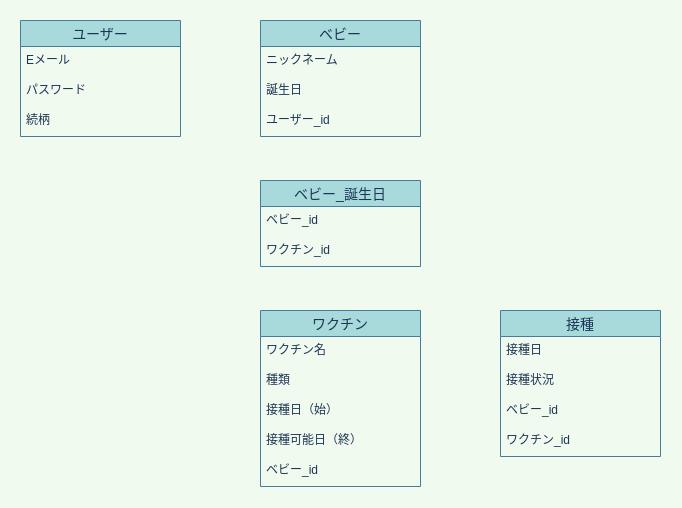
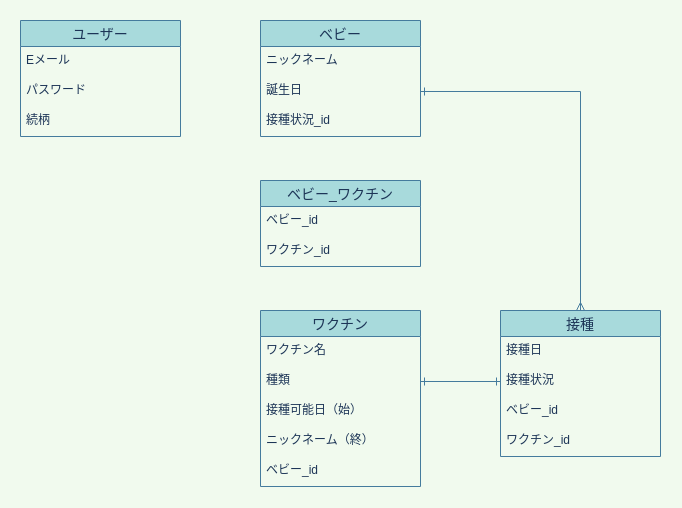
(299, 120) -> (299, 120)
none -> (581, 122)
(340, 194) -> (340, 194)
none -> (460, 382)
(302, 410) -> (314, 410)
(314, 440) -> (320, 440)
